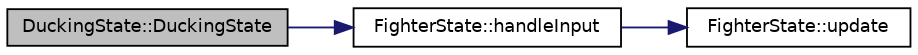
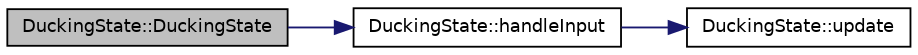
(487, 27) -> (487, 27)
(799, 27) -> (799, 27)
